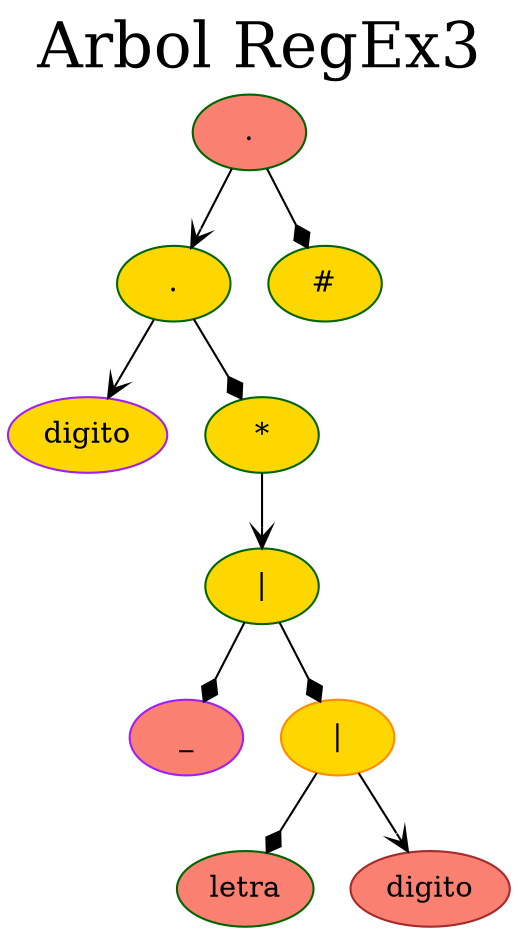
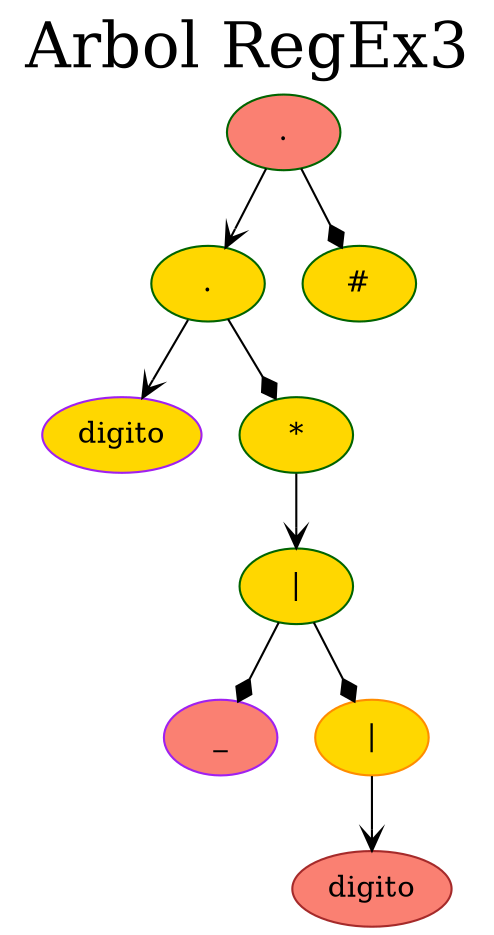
(245, 889) -> none
